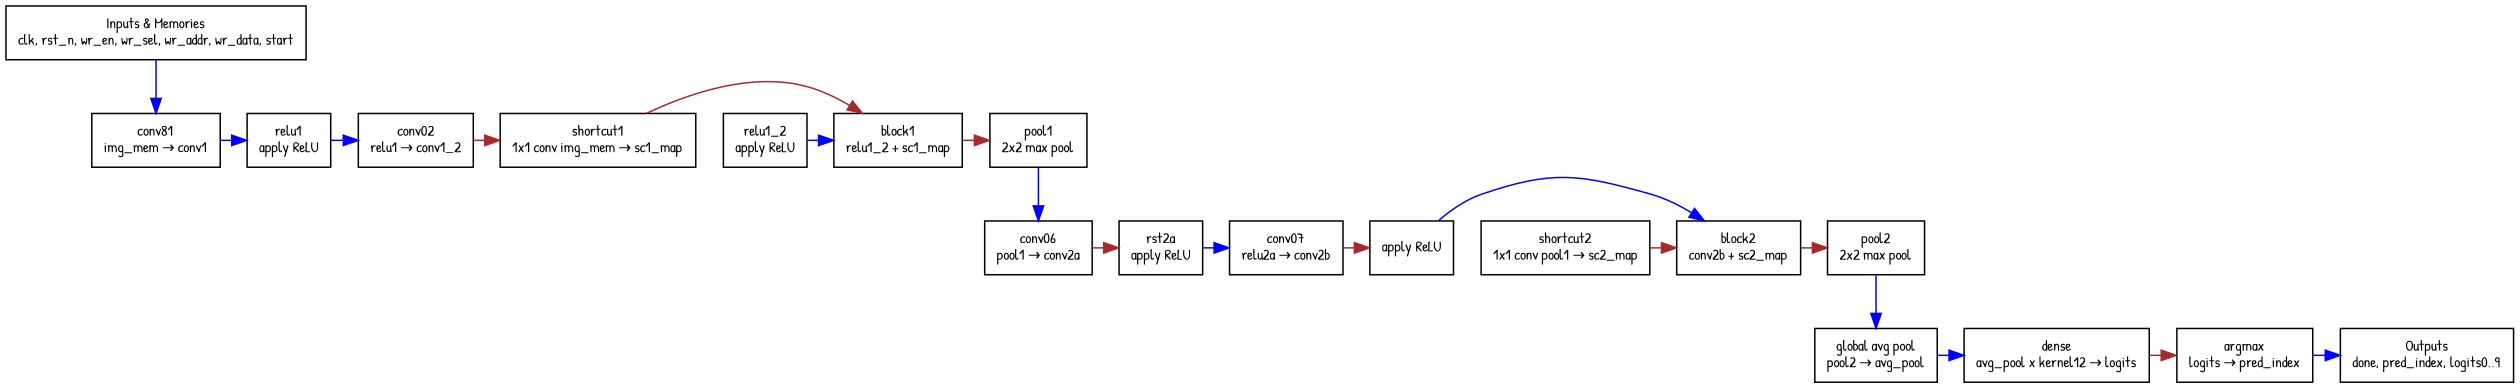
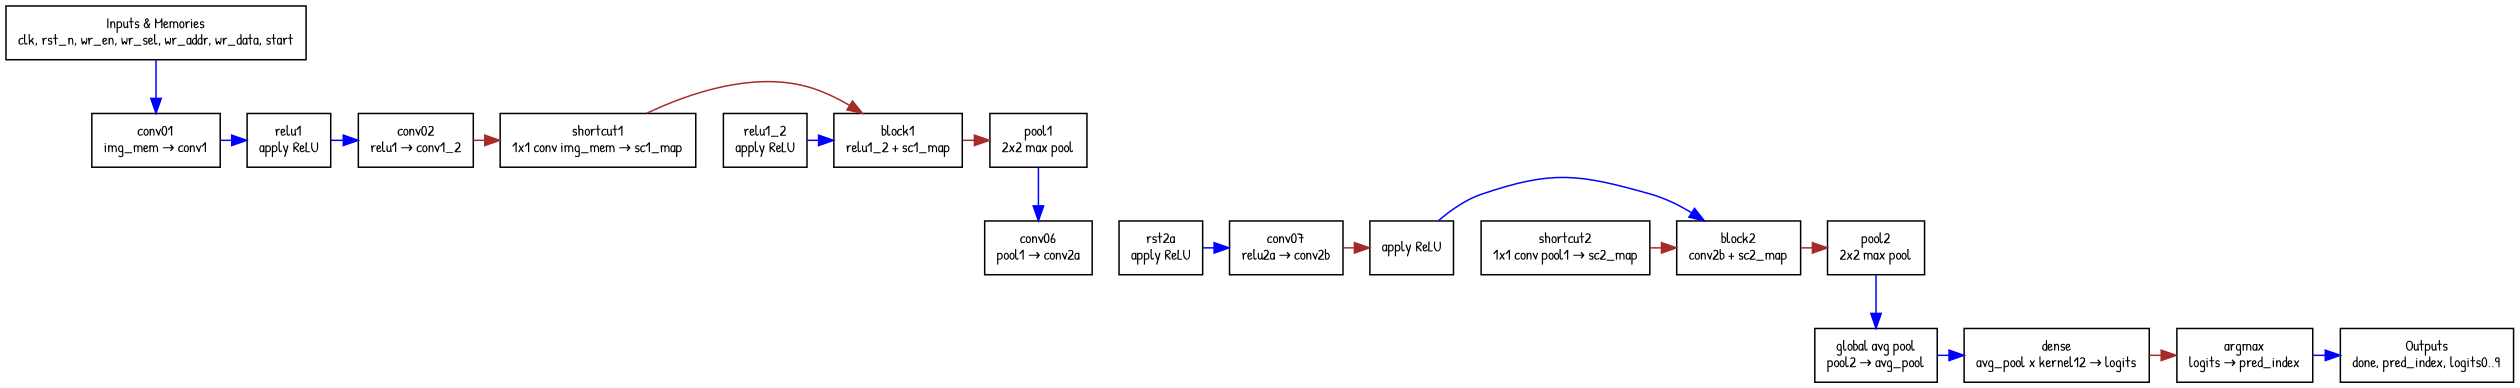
(156, 140) -> (156, 140)
(1098, 248) -> none
